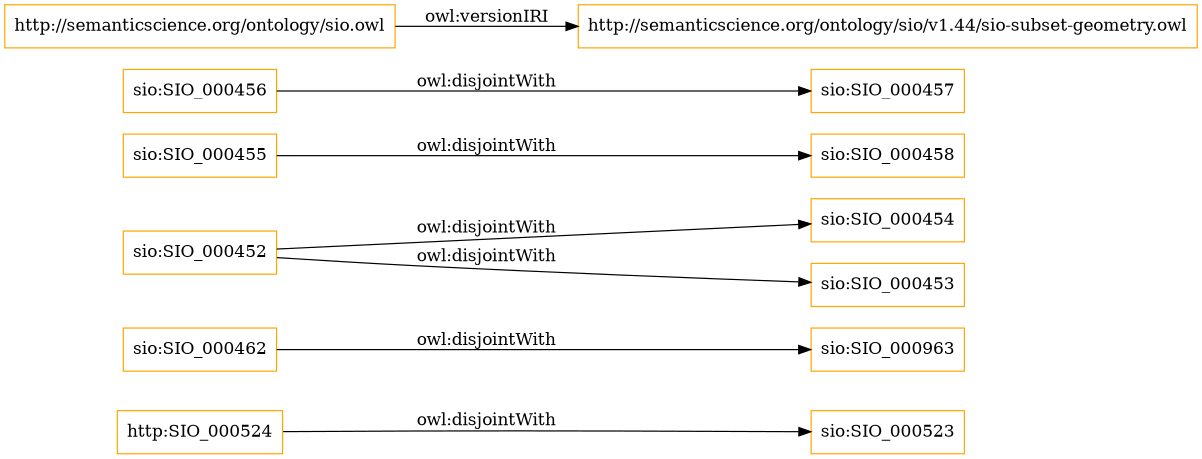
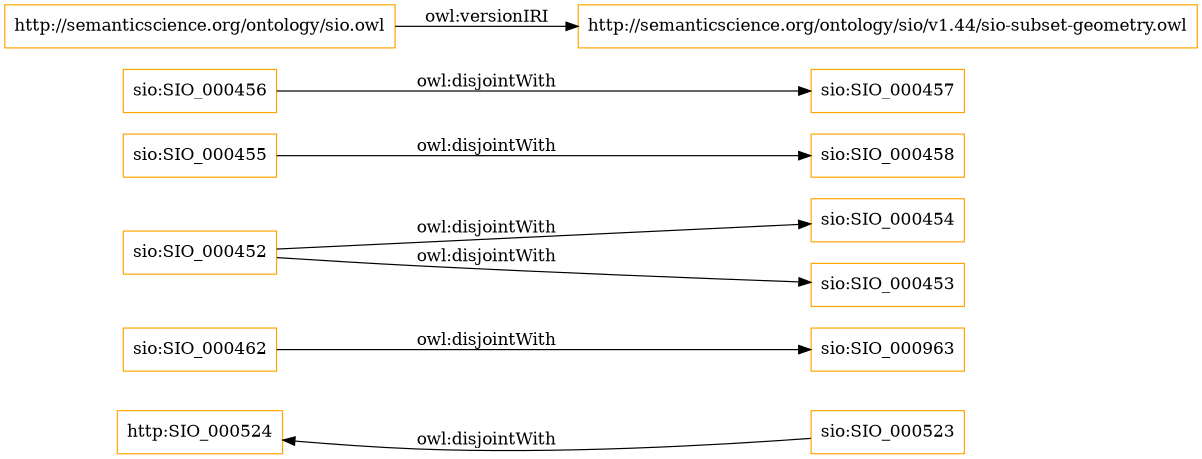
(541, 431) -> (553, 450)
